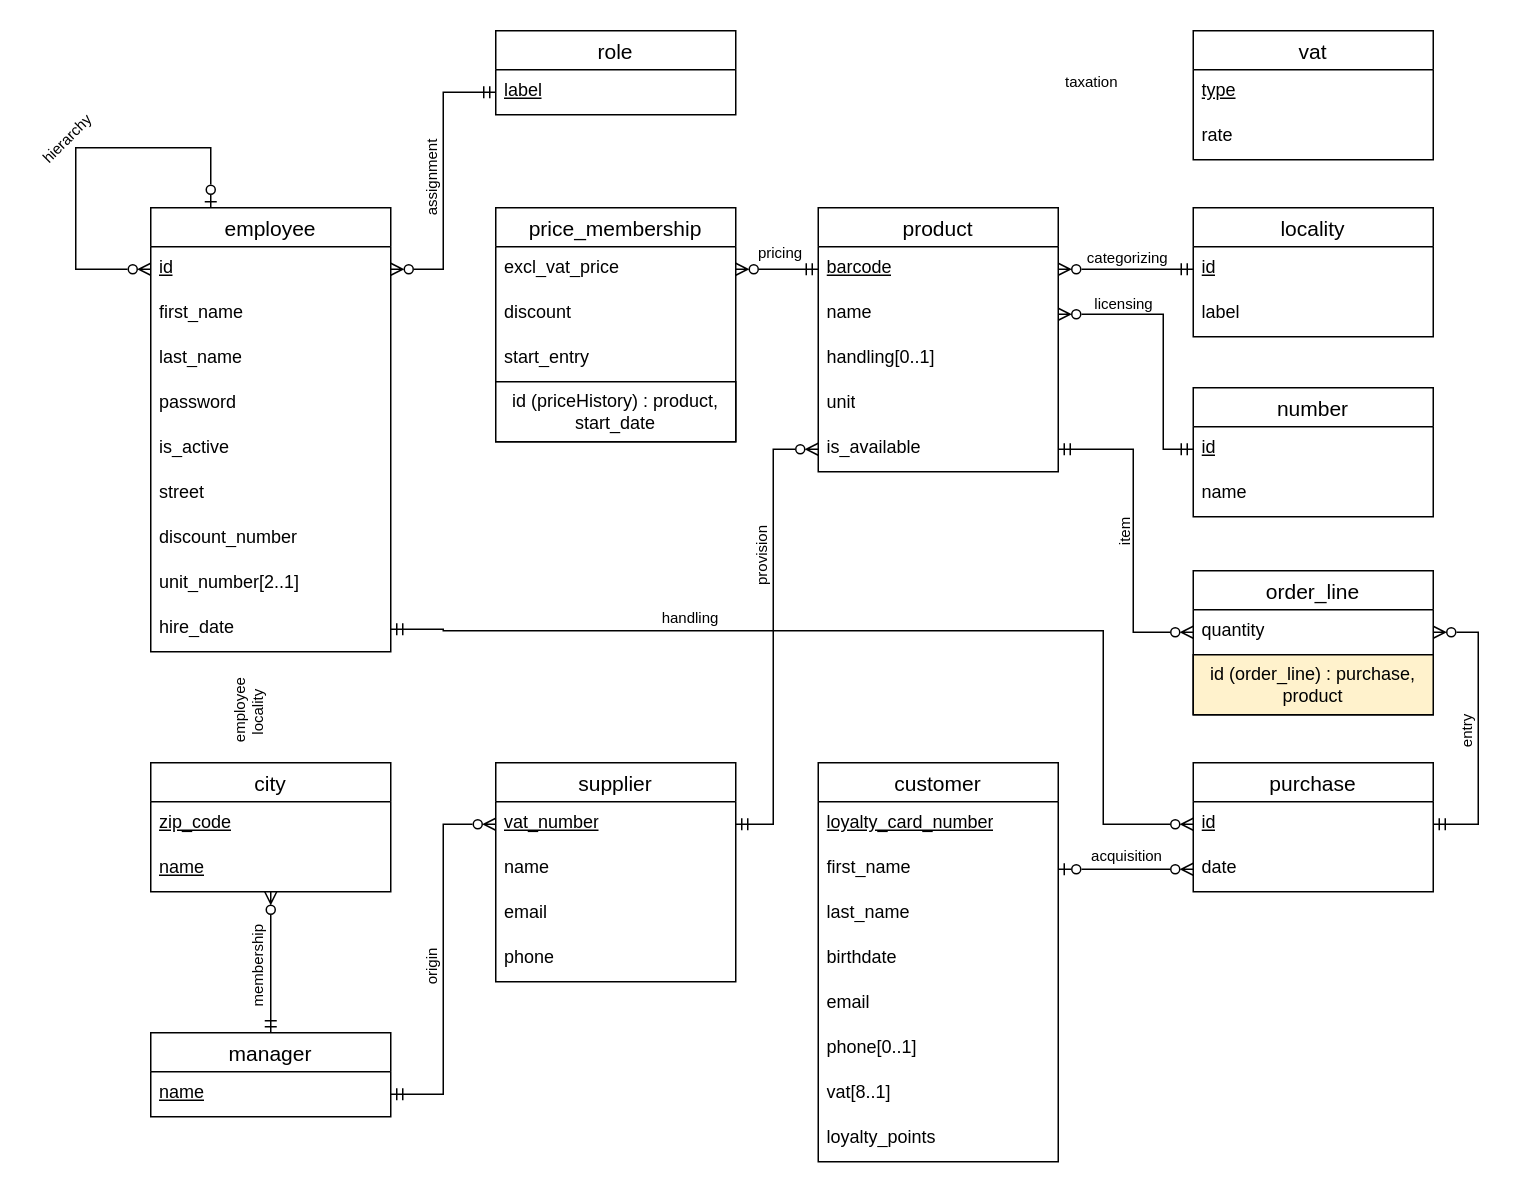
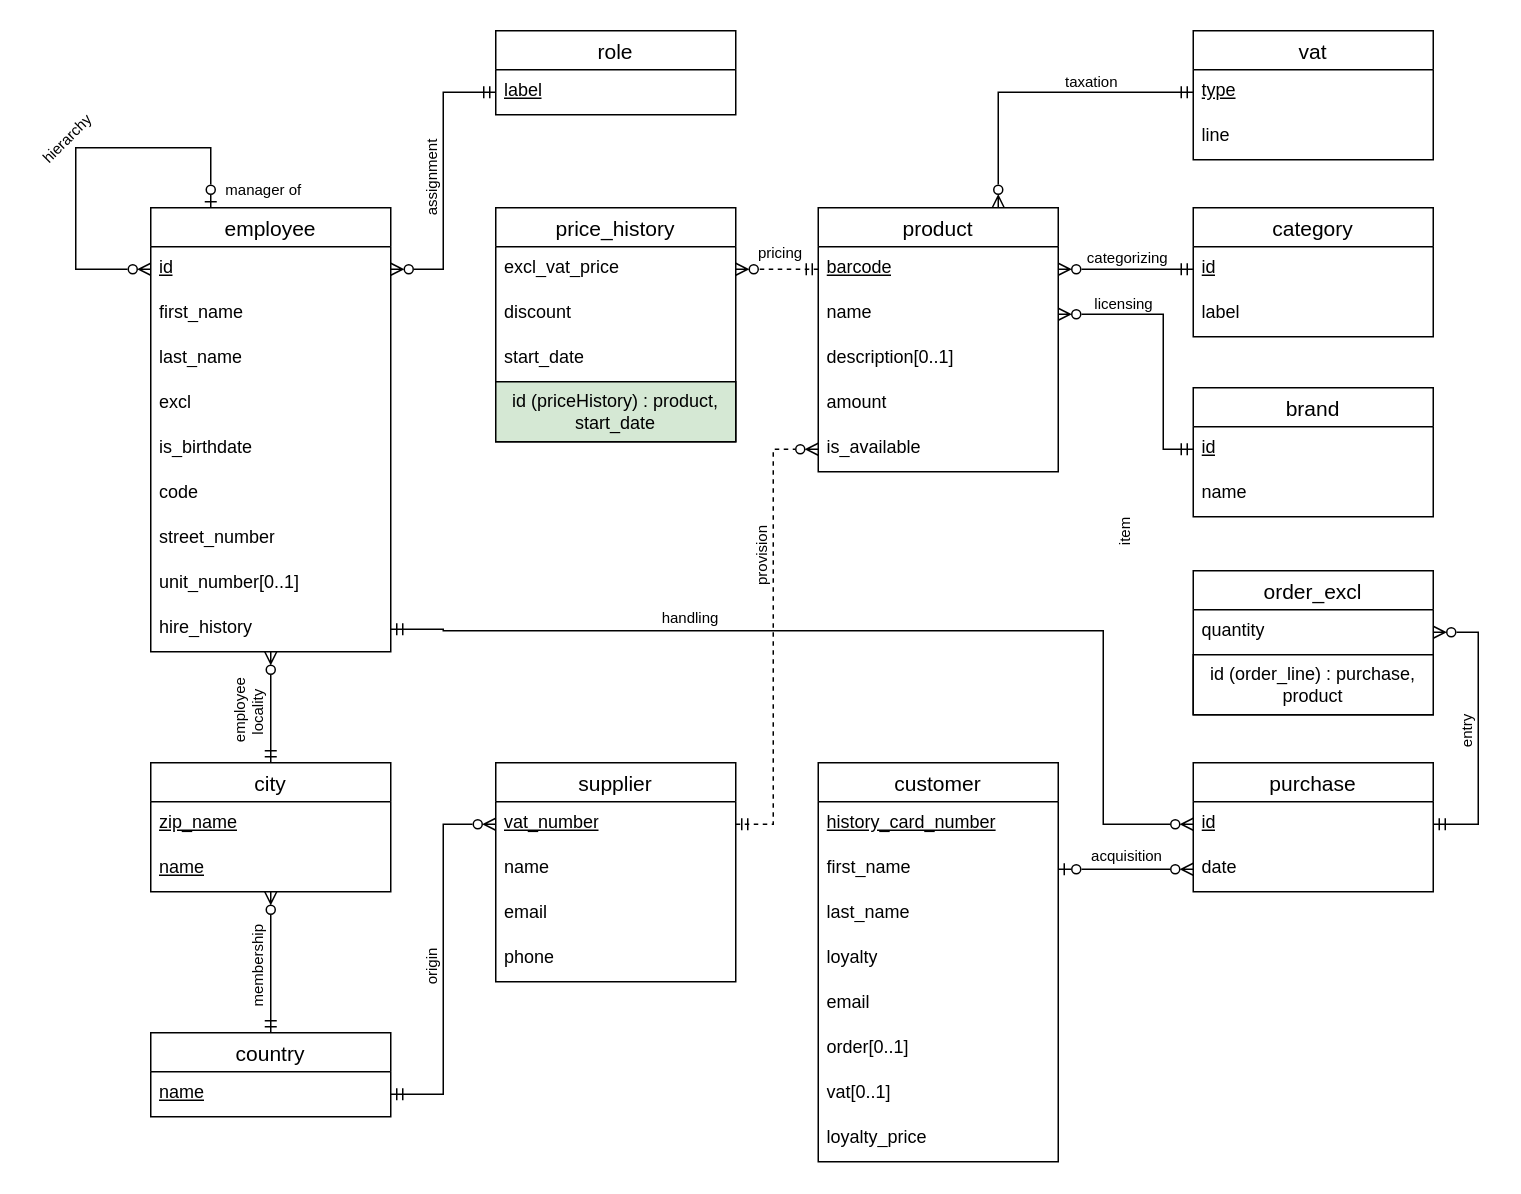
none -> (1049, 92)
(1222, 136) -> (1218, 136)
none -> (263, 190)
(615, 229) -> (615, 229)
(1313, 229) -> (1313, 229)
(787, 269) -> (787, 269)
(560, 358) -> (555, 358)
(888, 358) -> (904, 358)
(200, 403) -> (178, 403)
(845, 403) -> (857, 403)
(1313, 409) -> (1313, 409)
(616, 412) -> (616, 412)
(200, 448) -> (216, 448)
(190, 493) -> (180, 493)
(1133, 522) -> none
(233, 538) -> (225, 538)
(238, 583) -> (238, 583)
(1313, 592) -> (1313, 592)
(203, 628) -> (216, 628)
(773, 644) -> (773, 644)
(1313, 685) -> (1313, 685)
none -> (271, 719)
(198, 823) -> (198, 823)
(918, 823) -> (921, 823)
(870, 958) -> (858, 958)
(878, 1048) -> (878, 1048)
(270, 1054) -> (270, 1054)
(868, 1093) -> (868, 1093)
(891, 1138) -> (886, 1138)
